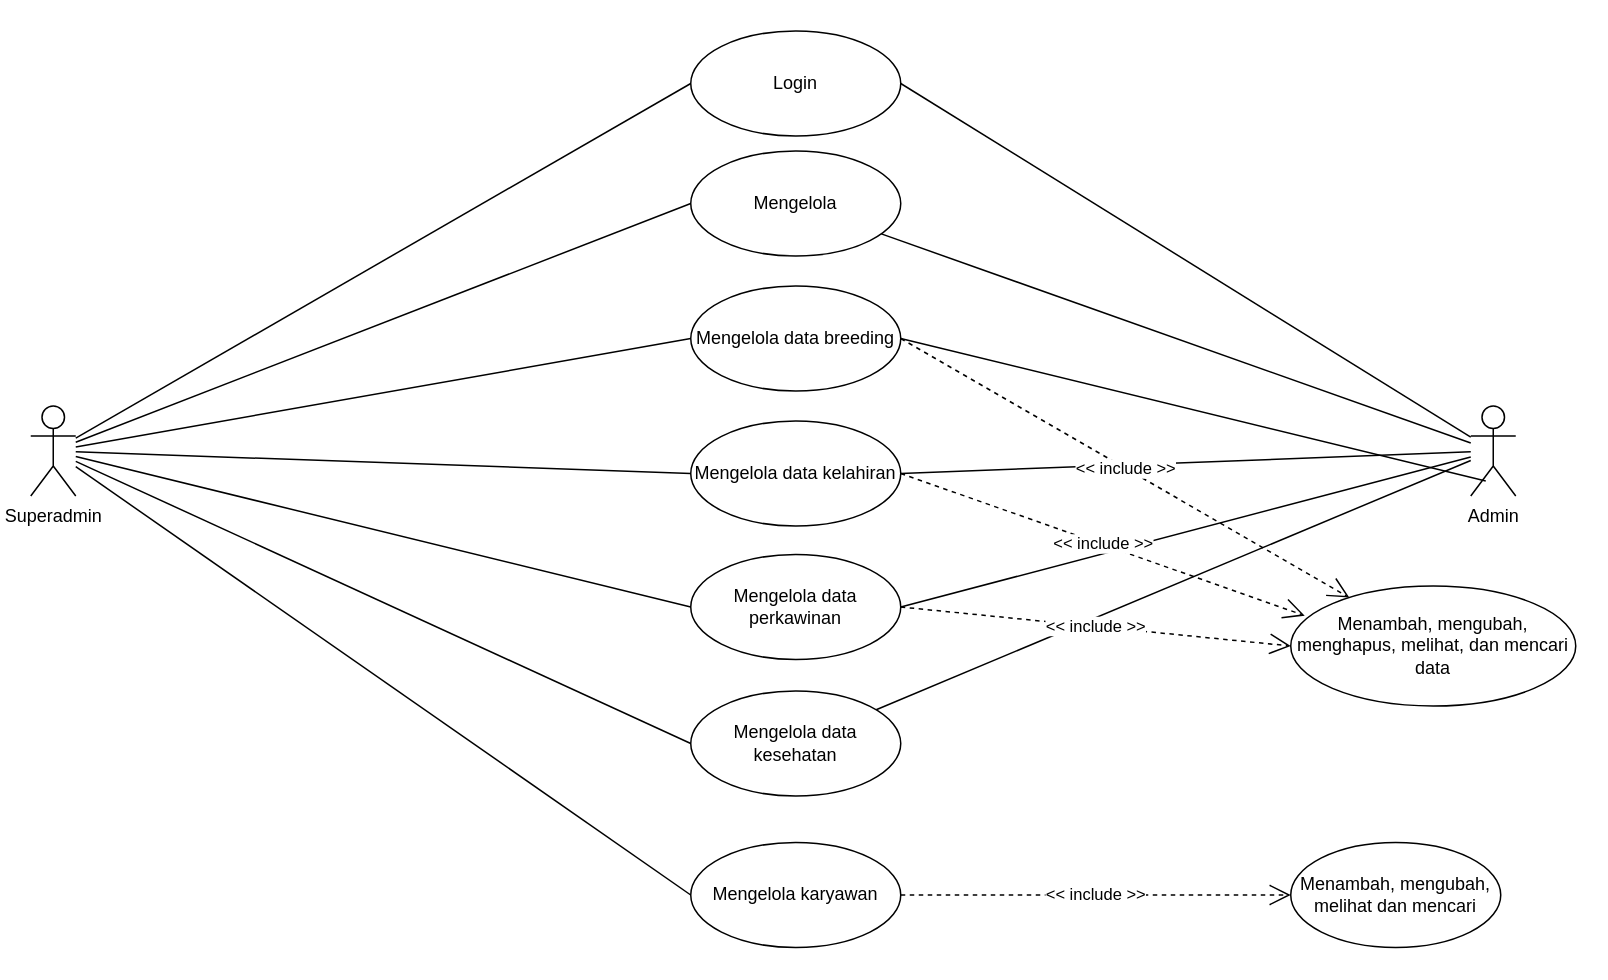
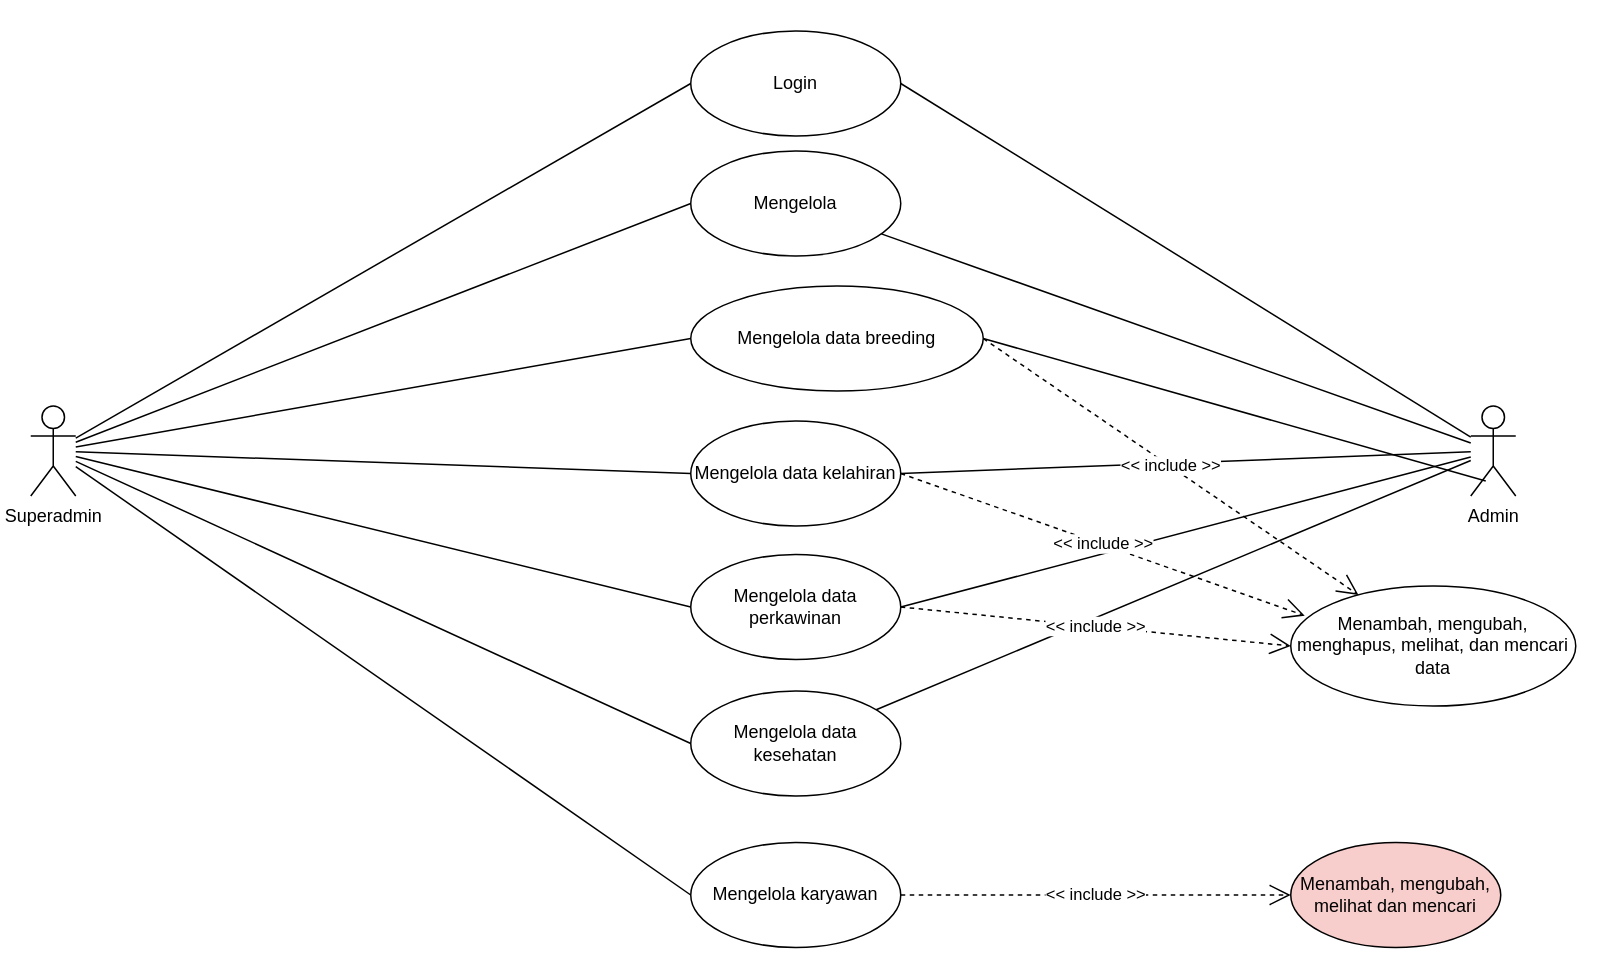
(796, 338) -> (837, 338)
(1396, 895) -> (1396, 895)
